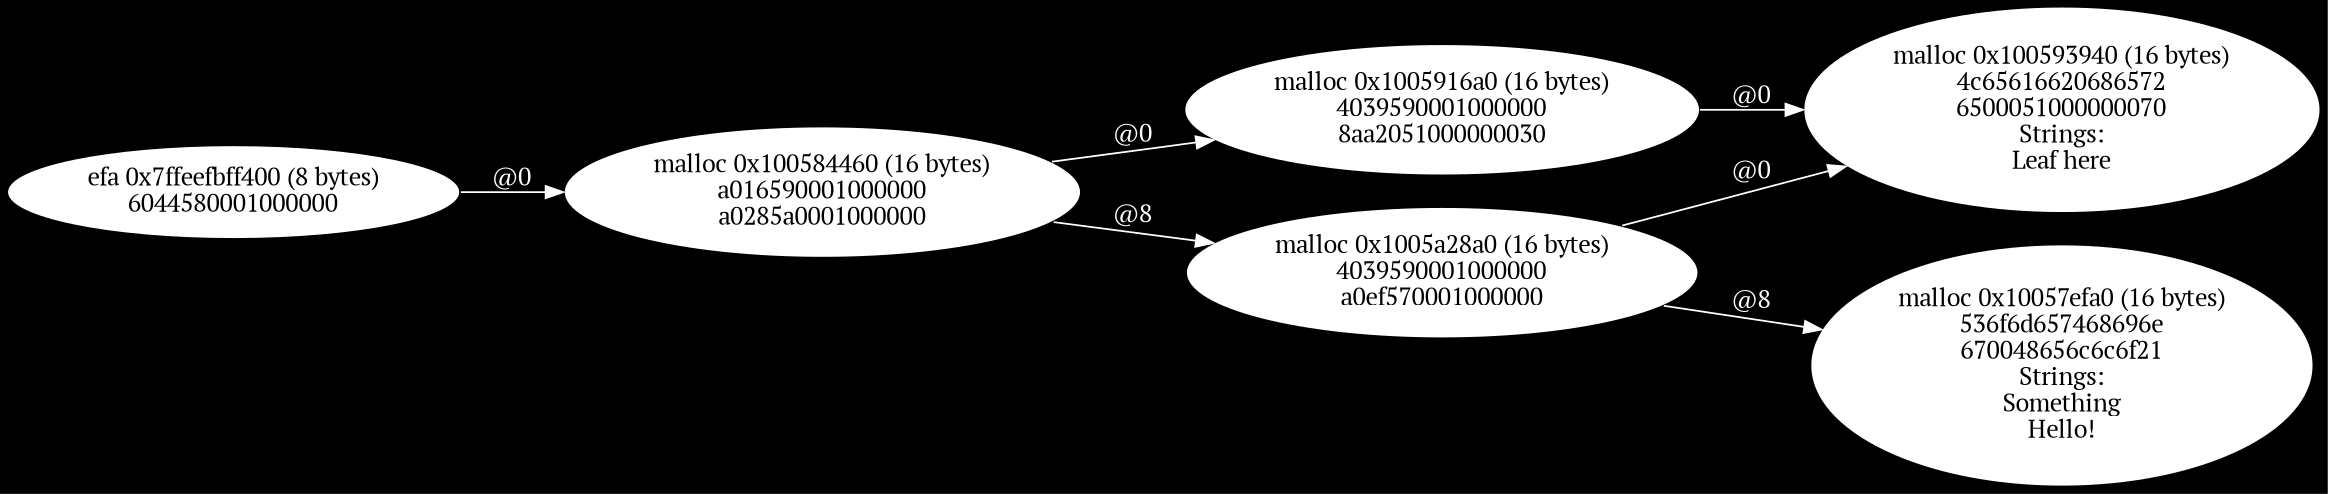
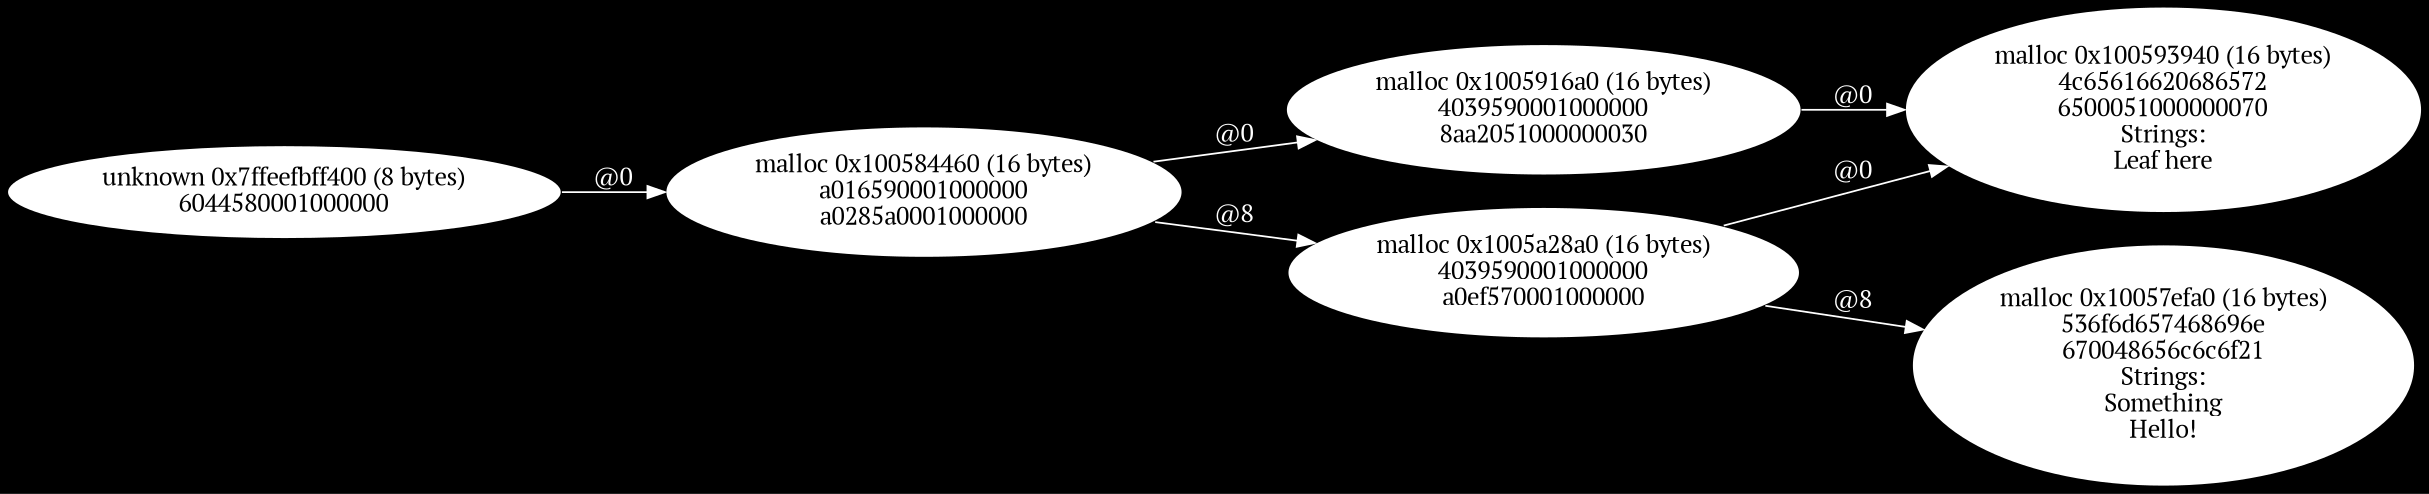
(234, 192) -> (284, 192)
